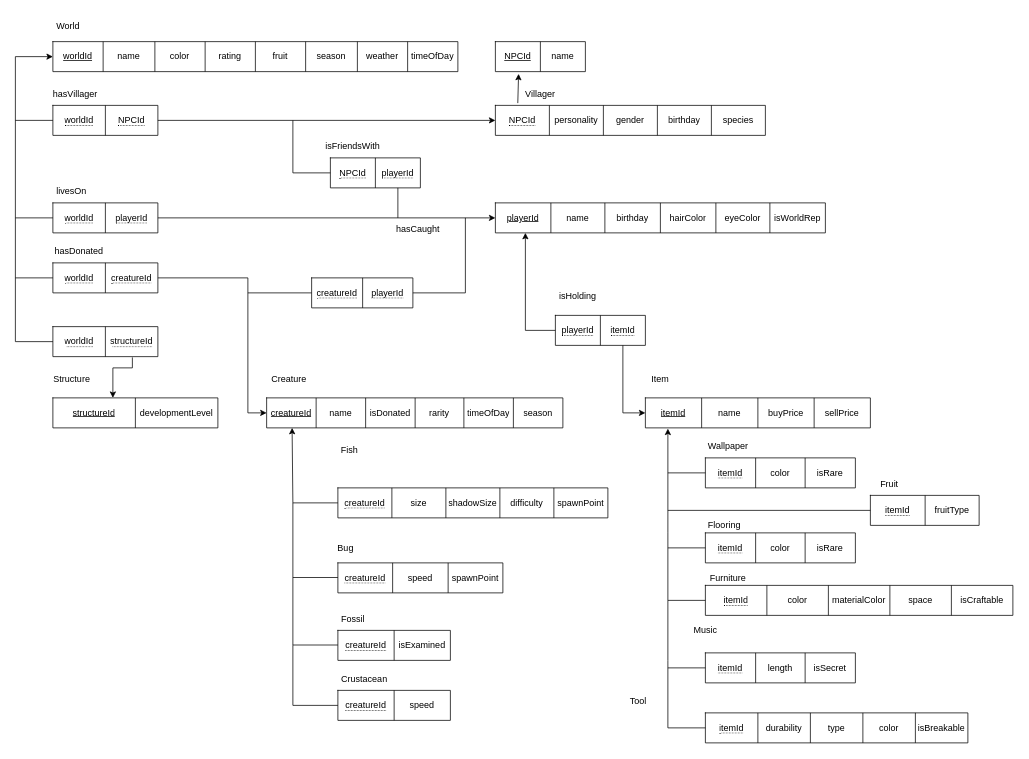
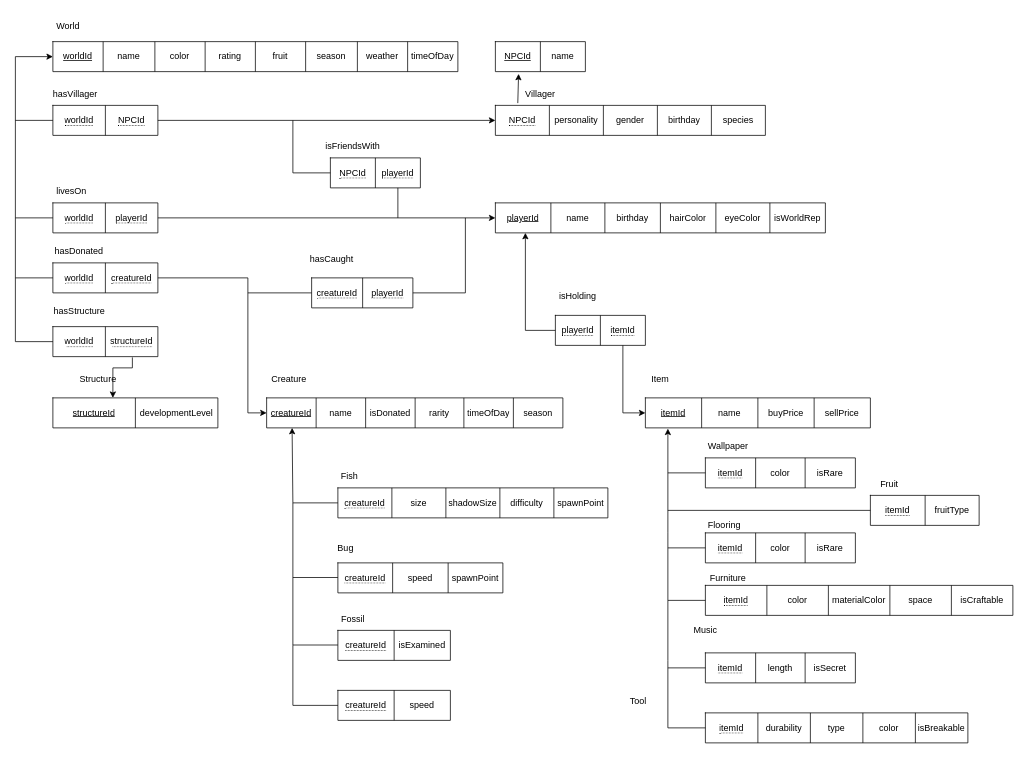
(418, 229) -> (332, 259)
none -> (79, 312)
(72, 379) -> (98, 379)
(349, 450) -> (349, 477)
(364, 679) -> none
